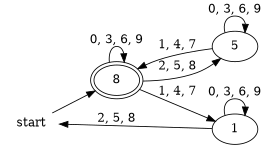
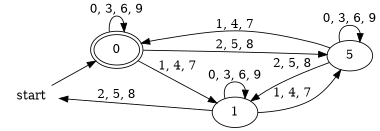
none -> (293, 77)
(117, 80) -> (117, 50)
none -> (301, 104)
